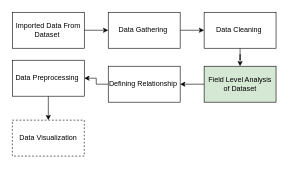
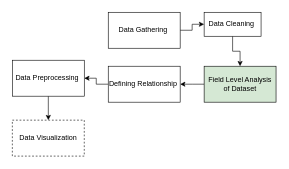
(48, 30) -> none
(102, 30) -> none
(240, 30) -> (233, 24)
